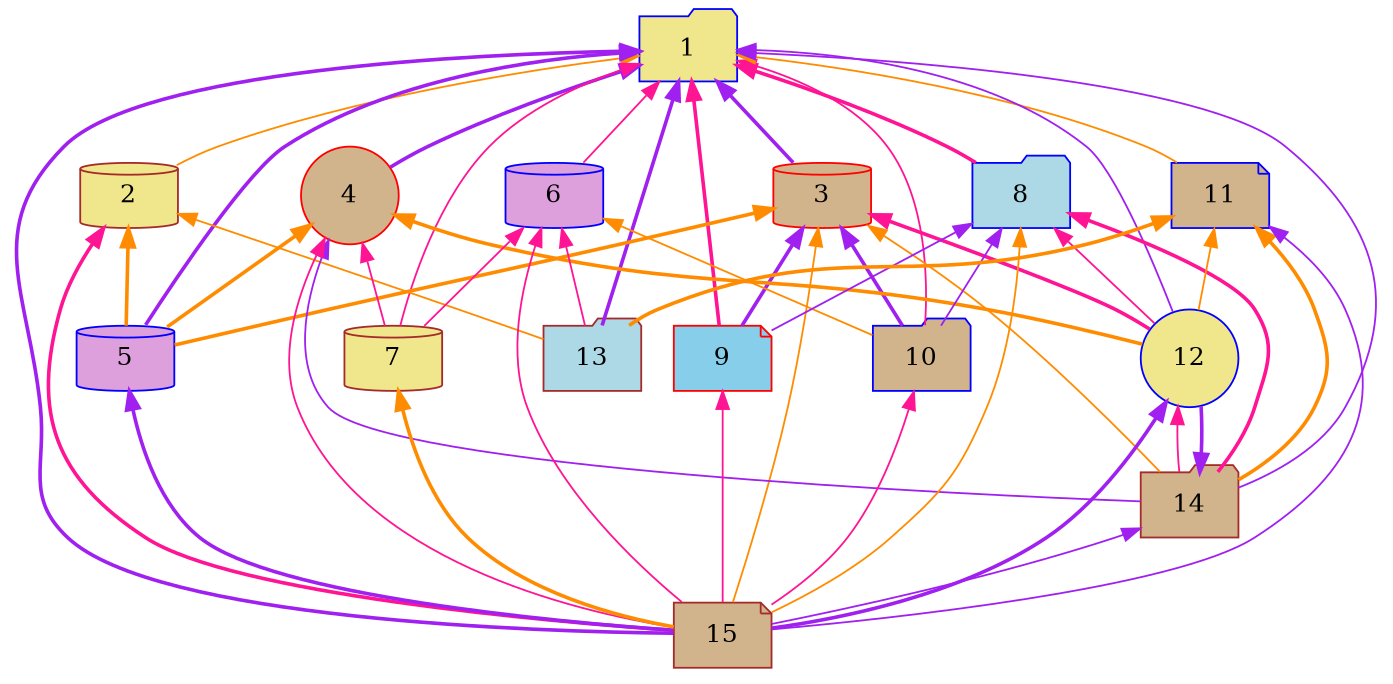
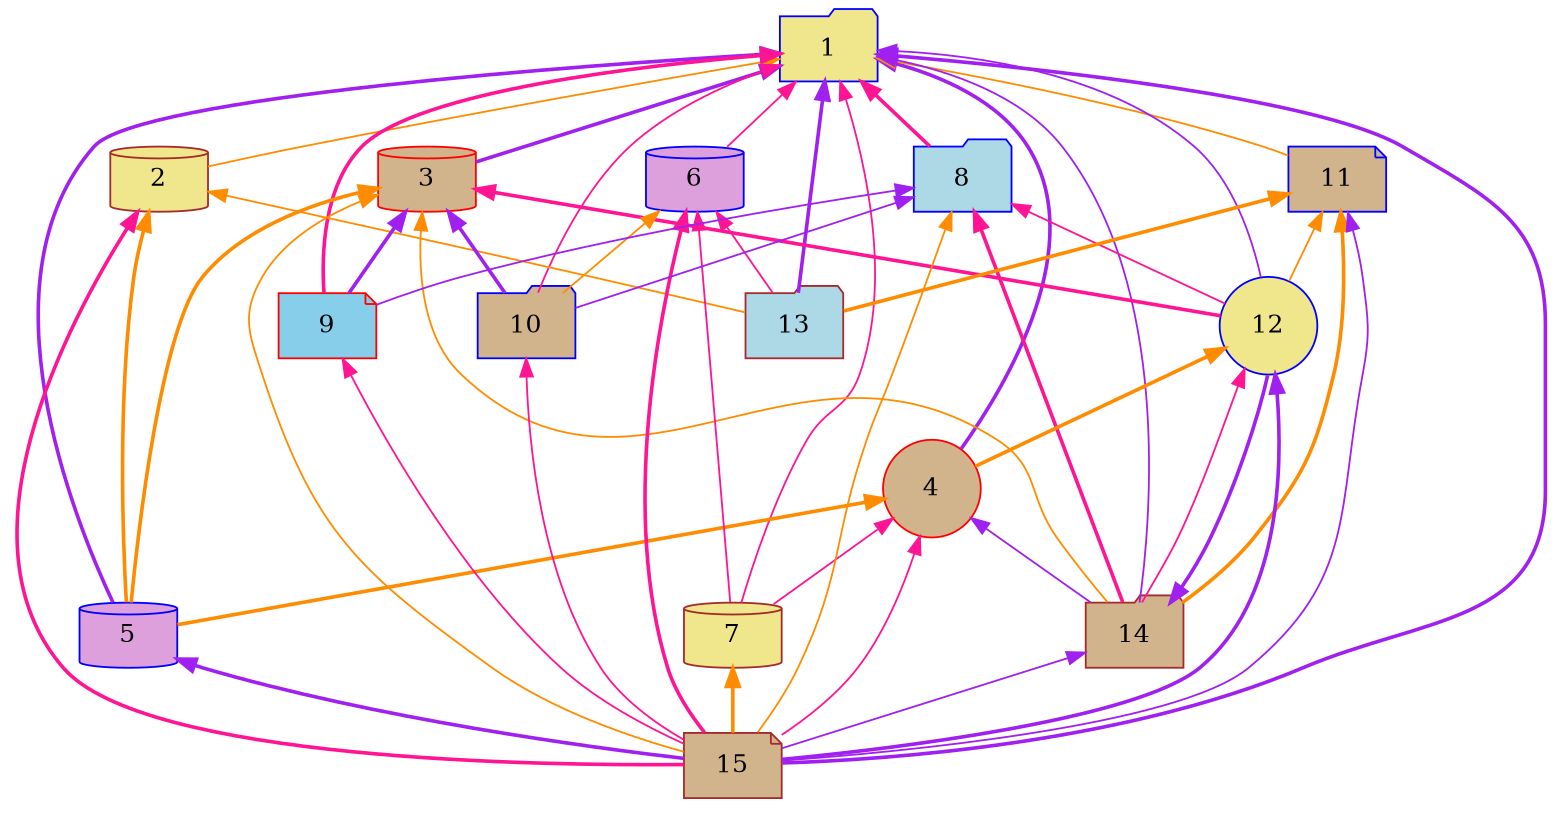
(795, 285) -> (1091, 411)
(546, 446) -> (645, 486)
